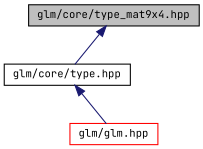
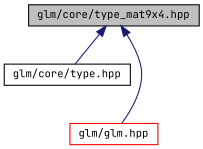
(94, 109) -> (141, 80)
